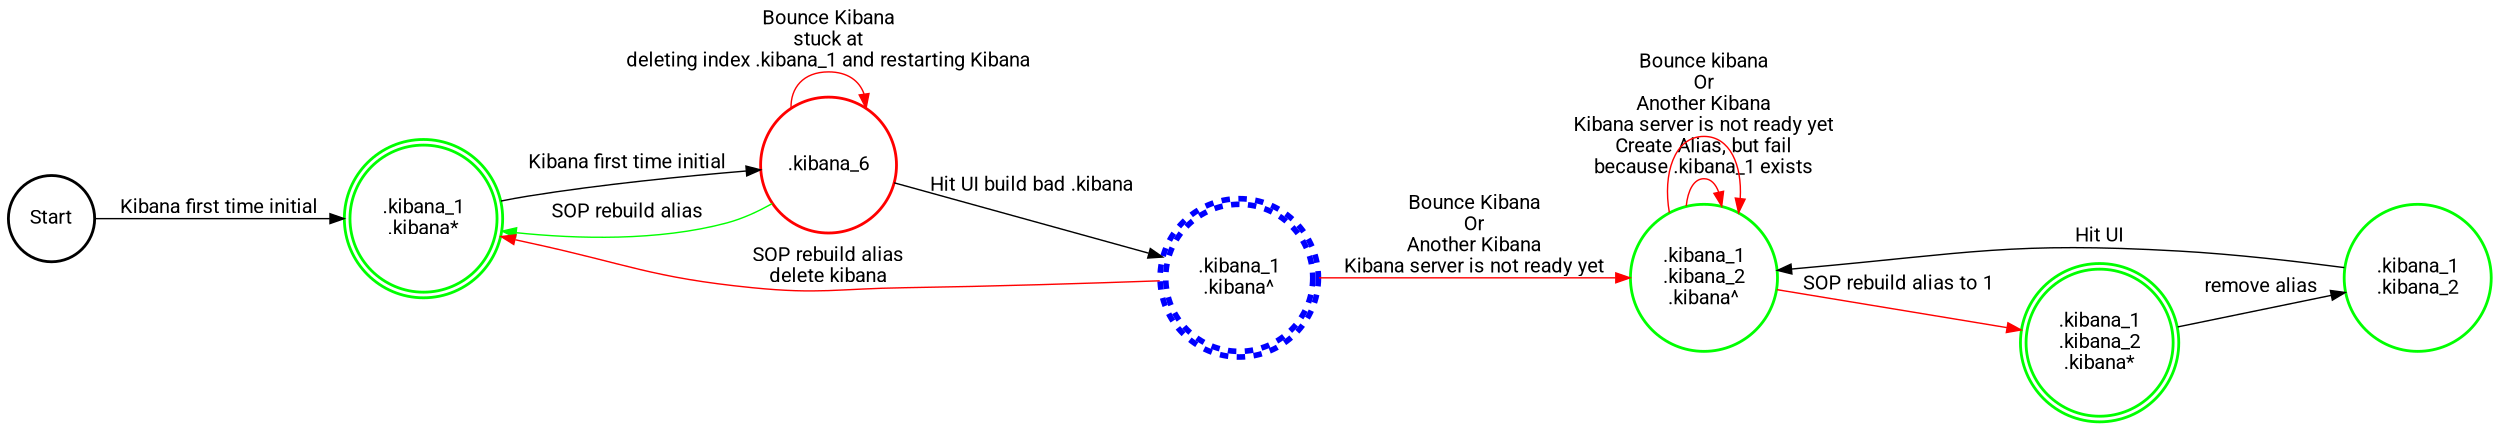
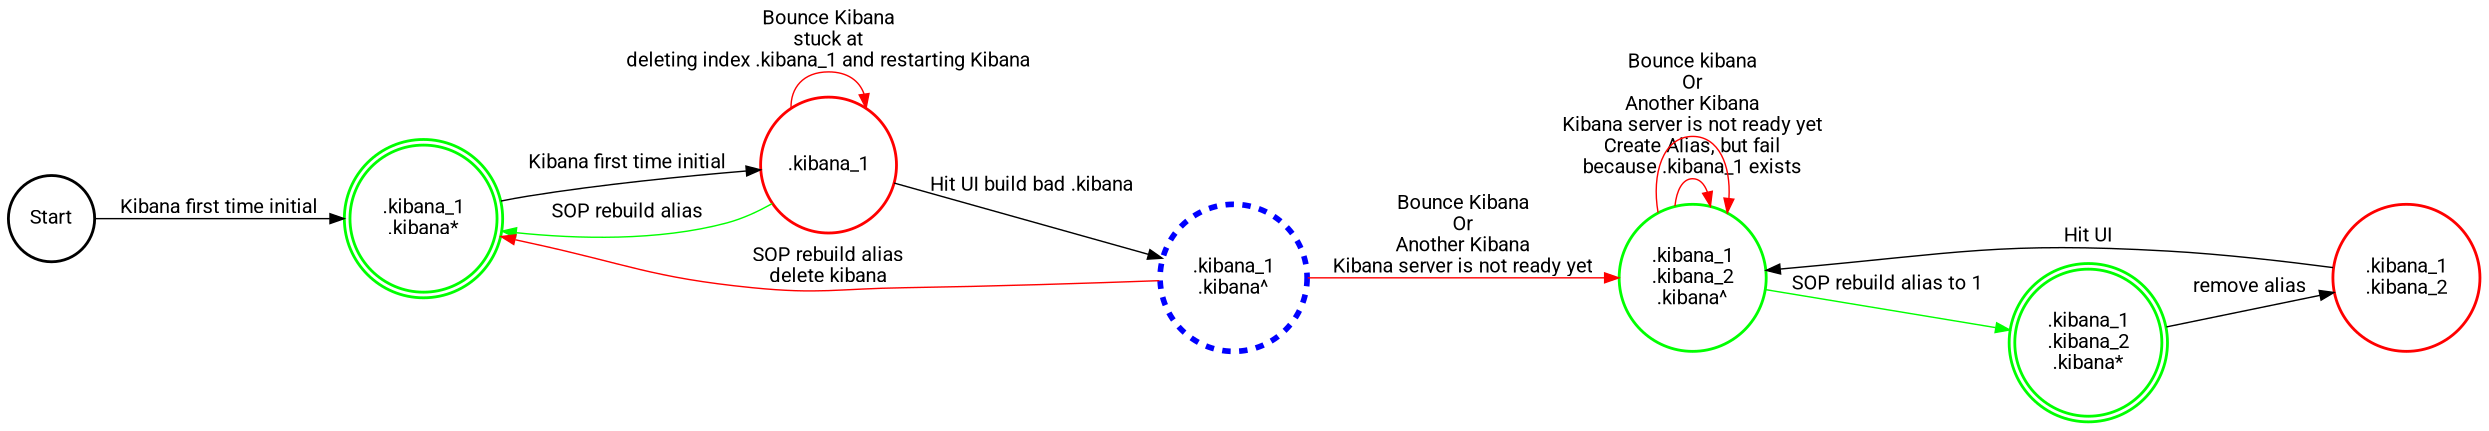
(829, 165) -> (829, 165)
(1239, 278) -> (1234, 278)
(2418, 278) -> (2406, 278)
(1892, 309) -> (1881, 309)
